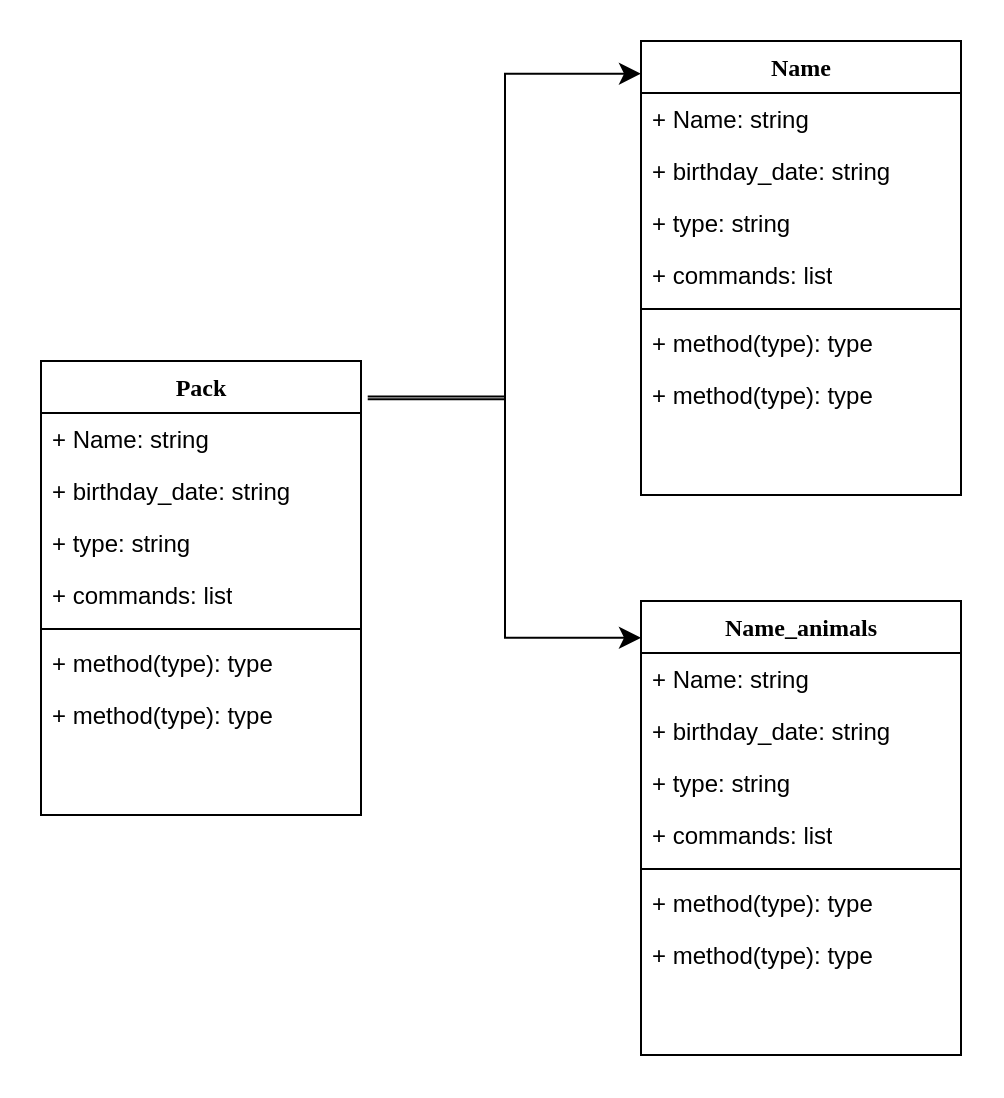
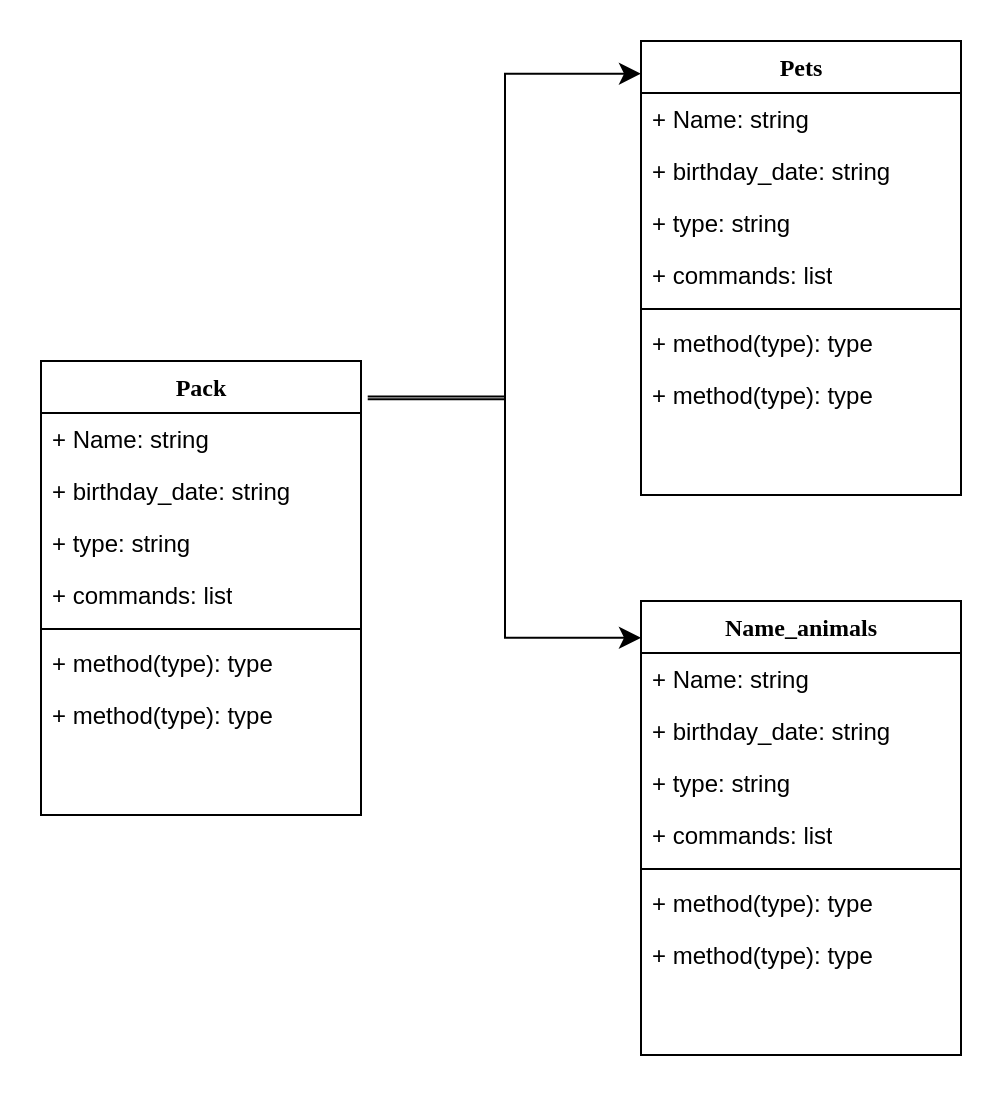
(802, 69) -> (802, 69)
